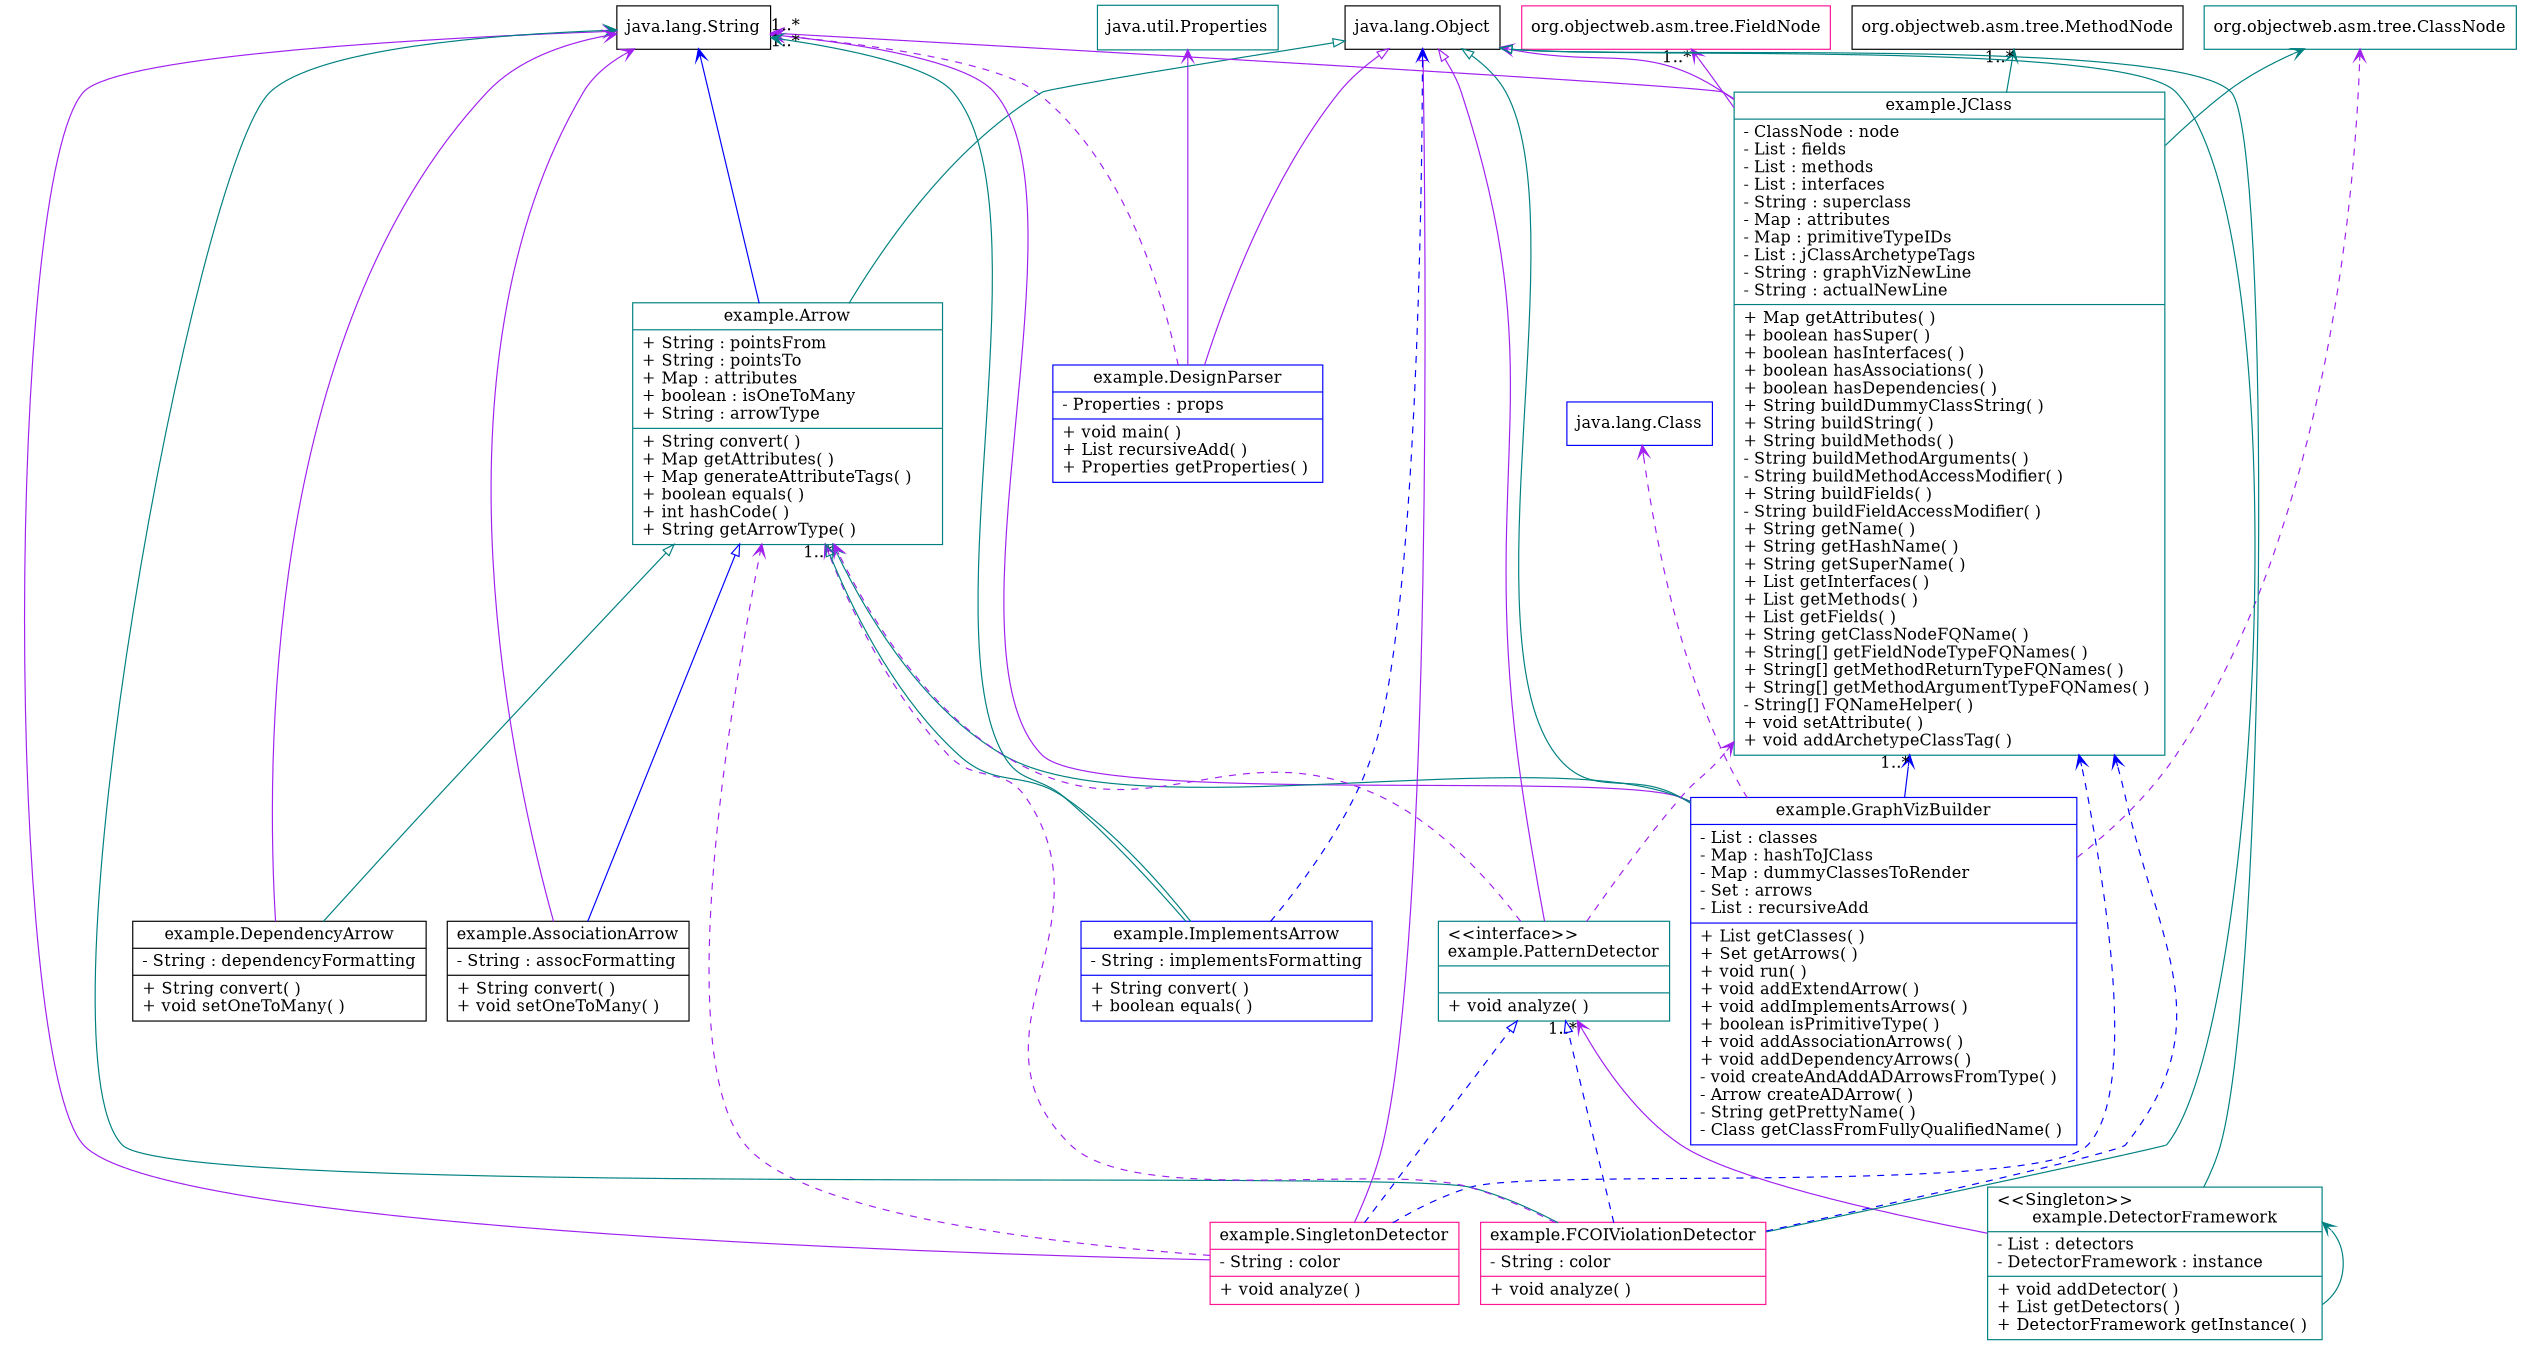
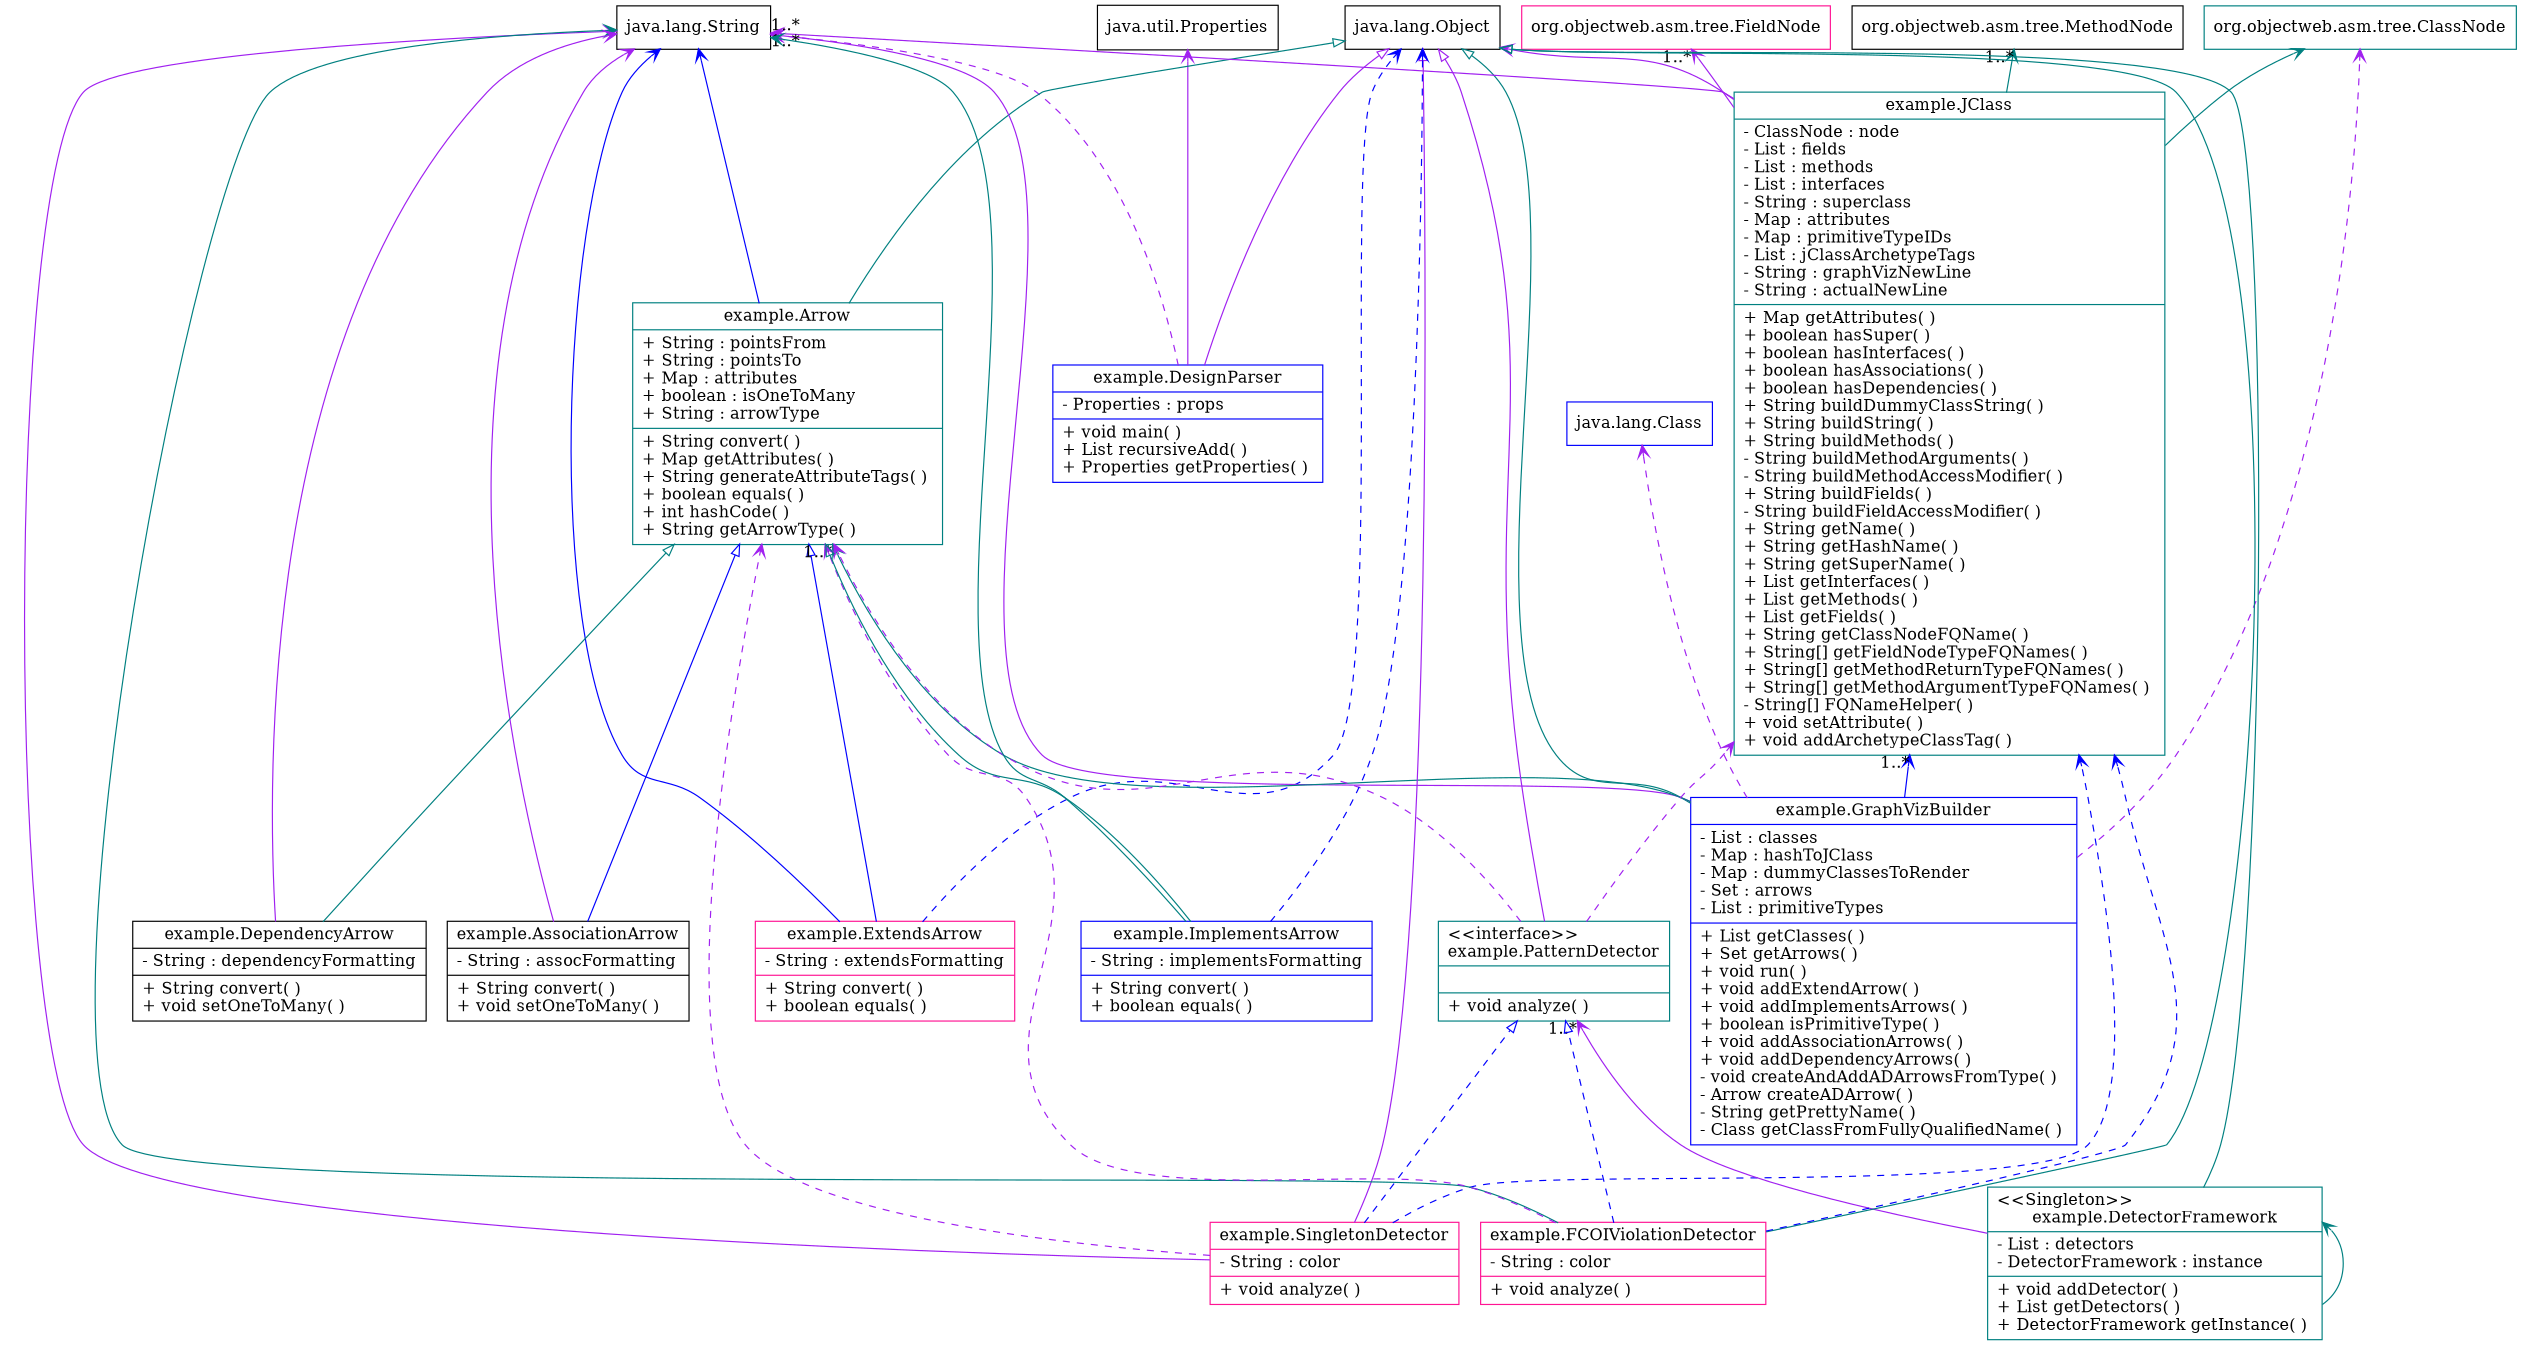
(1188, 28) -> (1188, 28)
(780, 477) -> (788, 477)
(1785, 908) -> (1792, 908)
none -> (885, 971)
